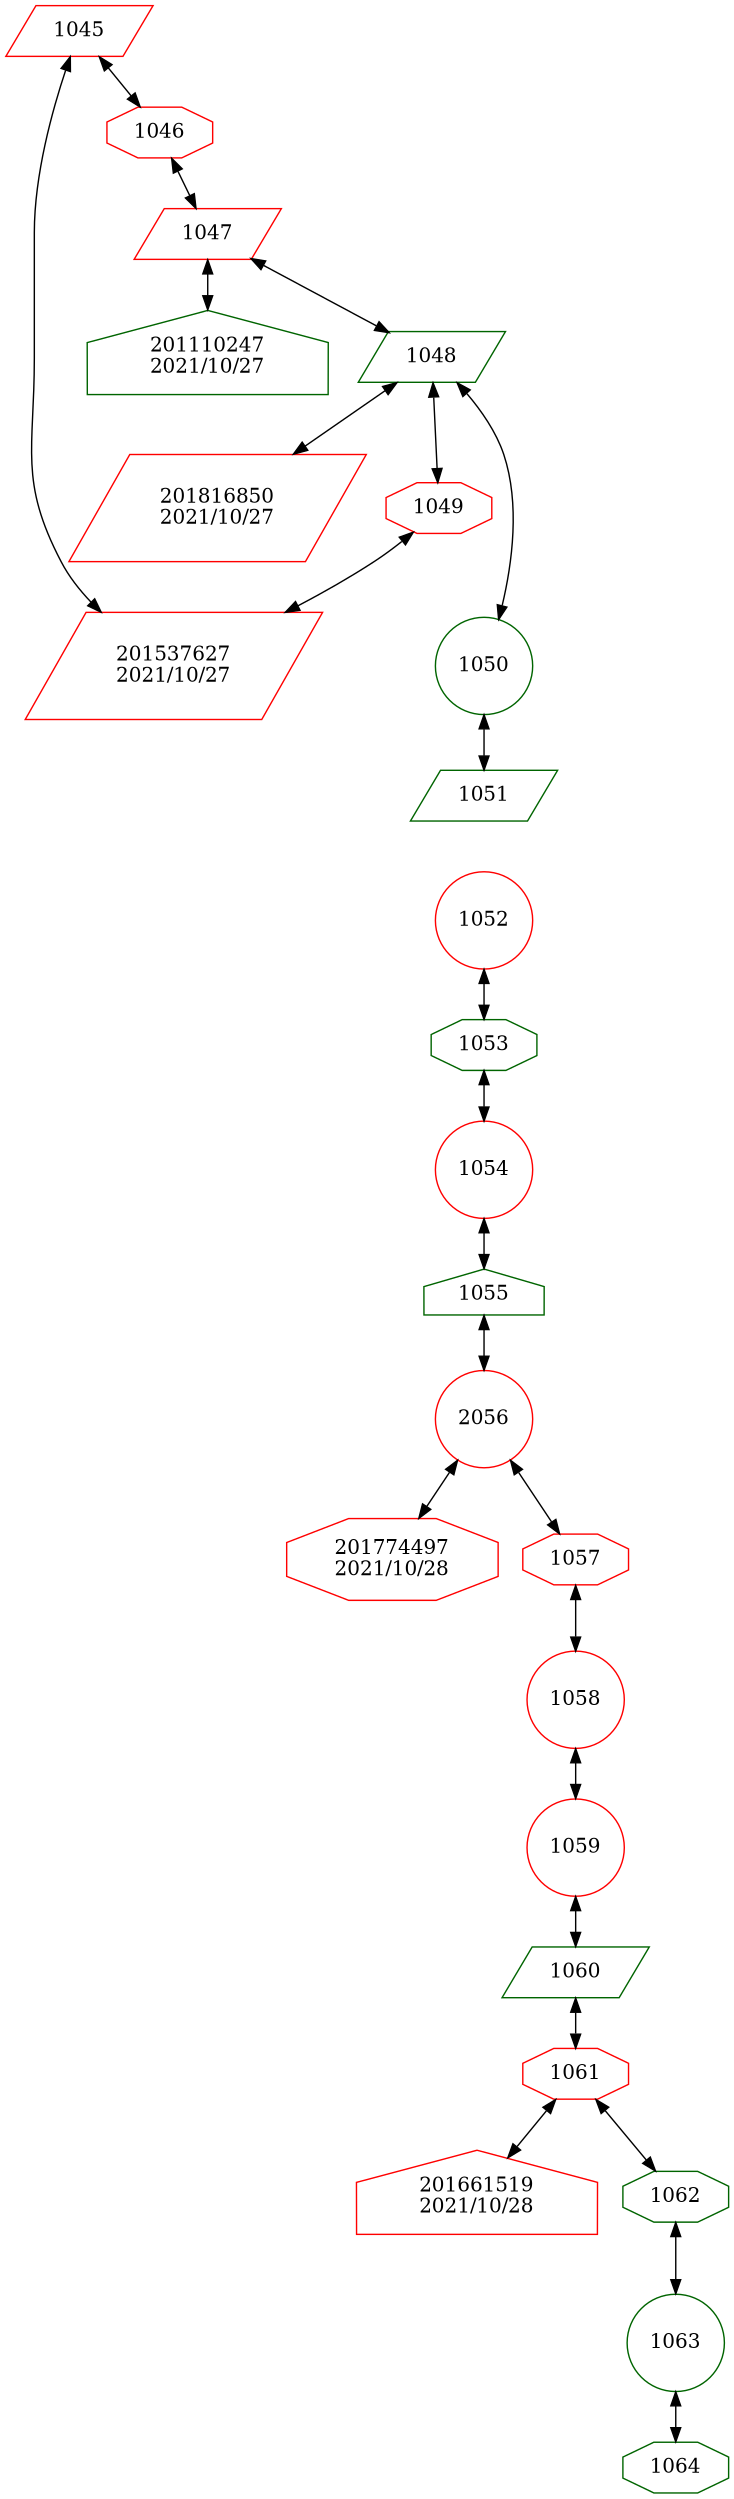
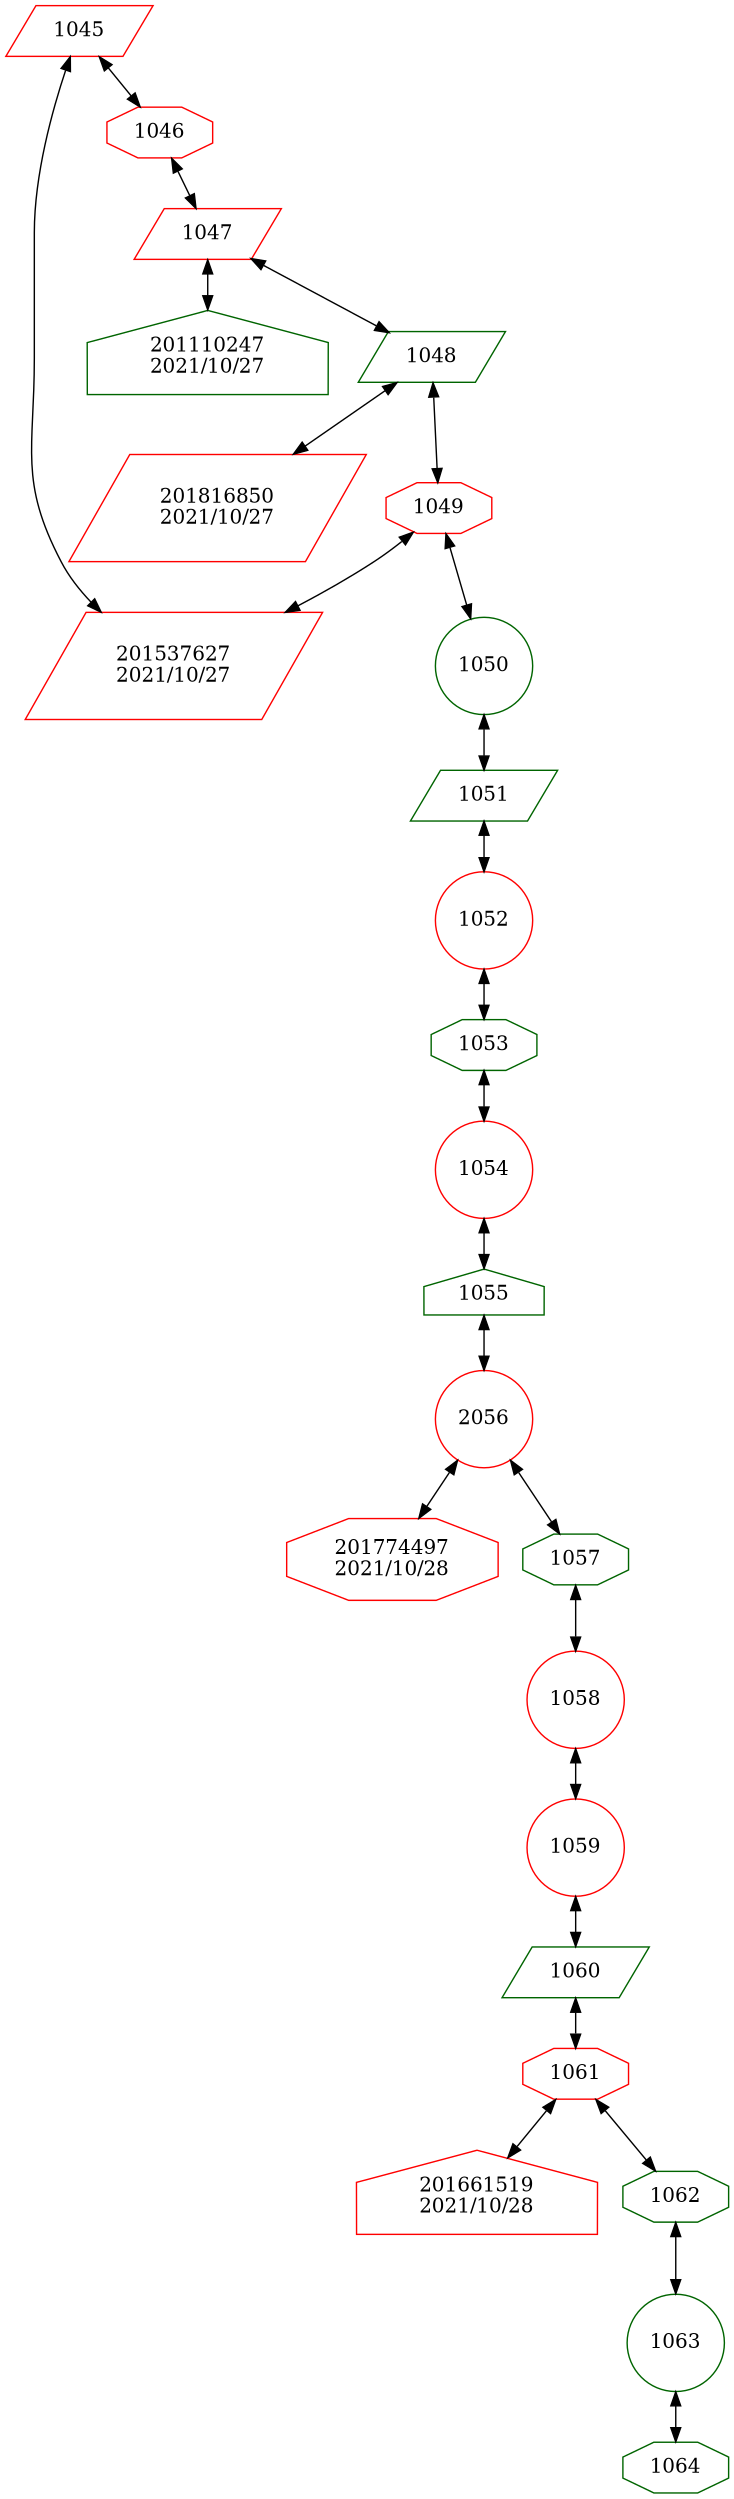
(512, 494) -> (458, 576)
none -> (484, 846)
(576, 1559) -> (576, 1559)
